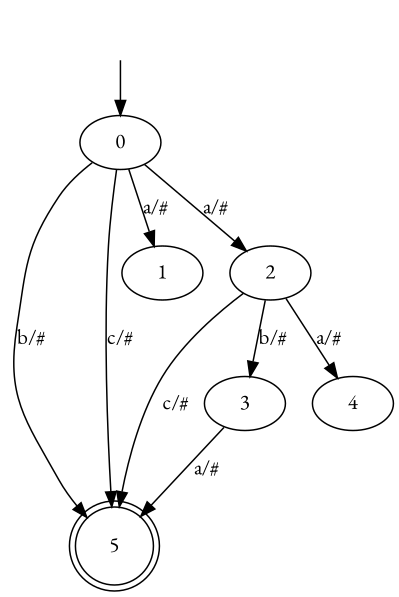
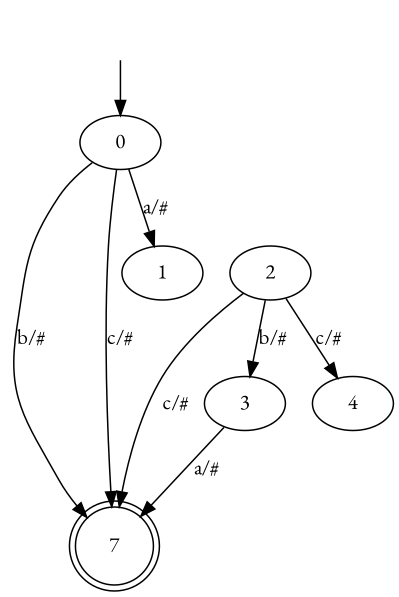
(190, 203) -> none
(330, 338) -> (330, 338)
(114, 546) -> (114, 546)
